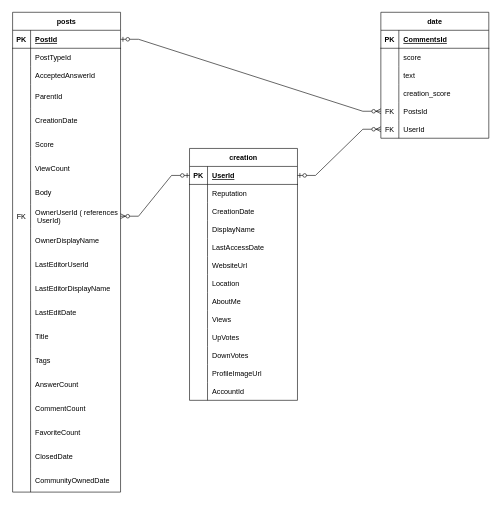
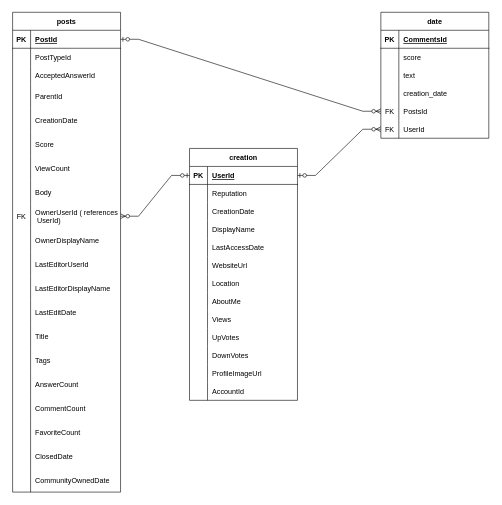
(430, 94) -> (428, 94)
